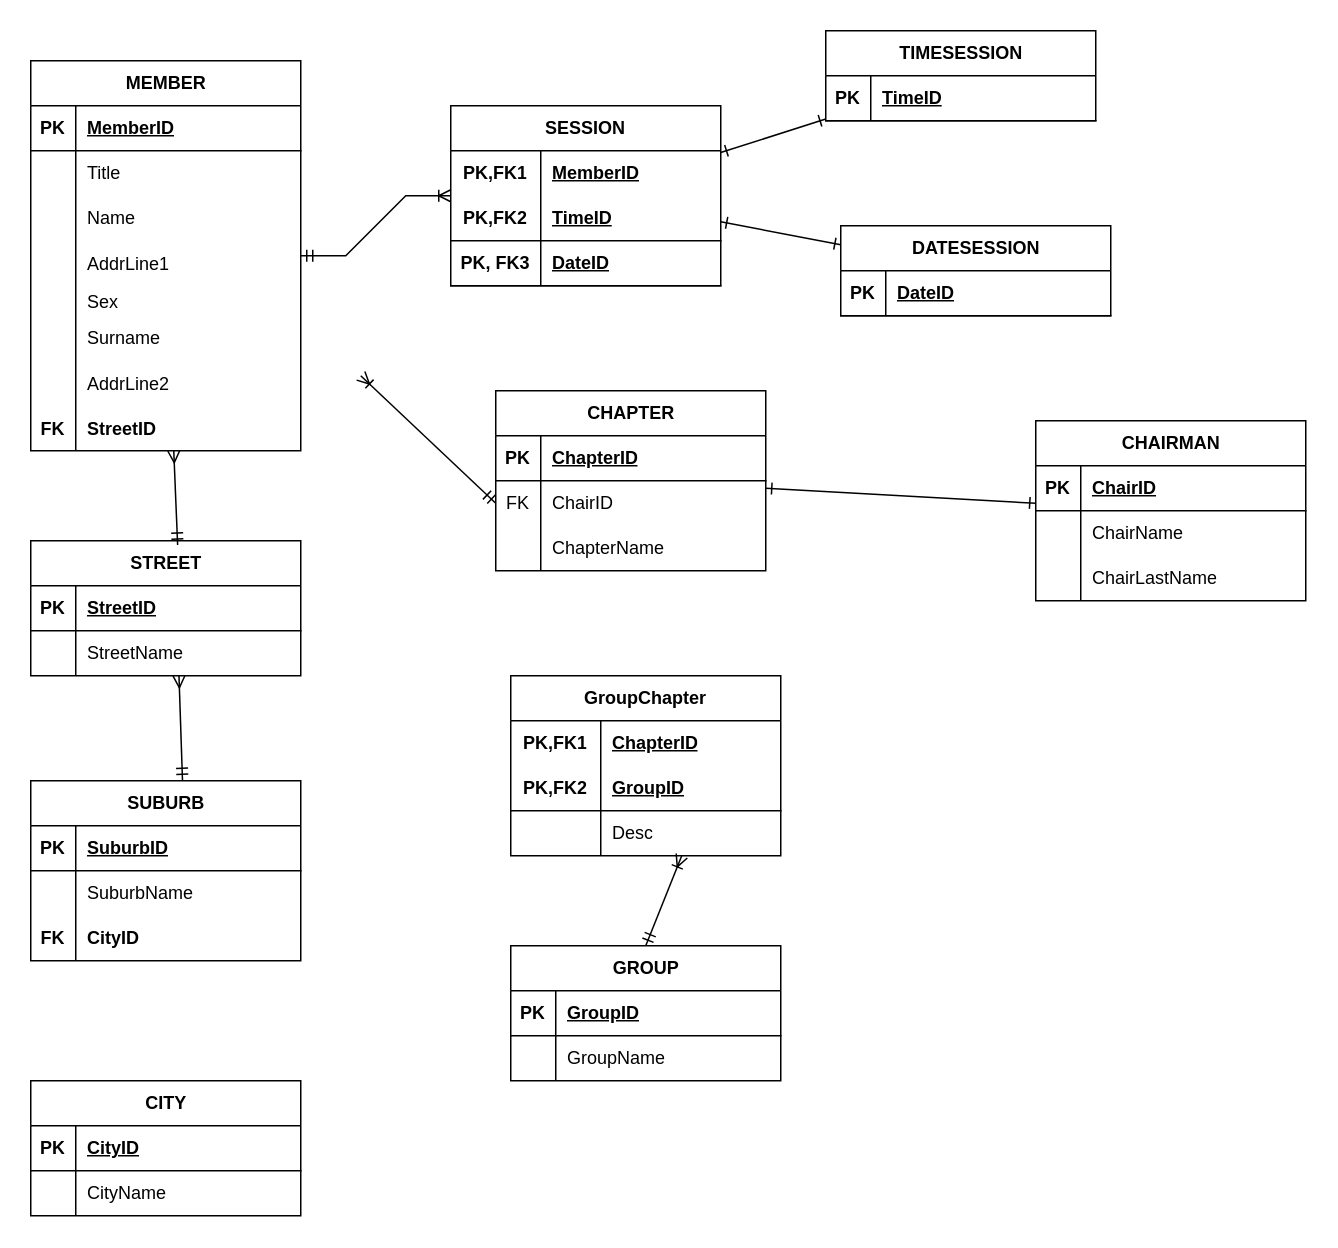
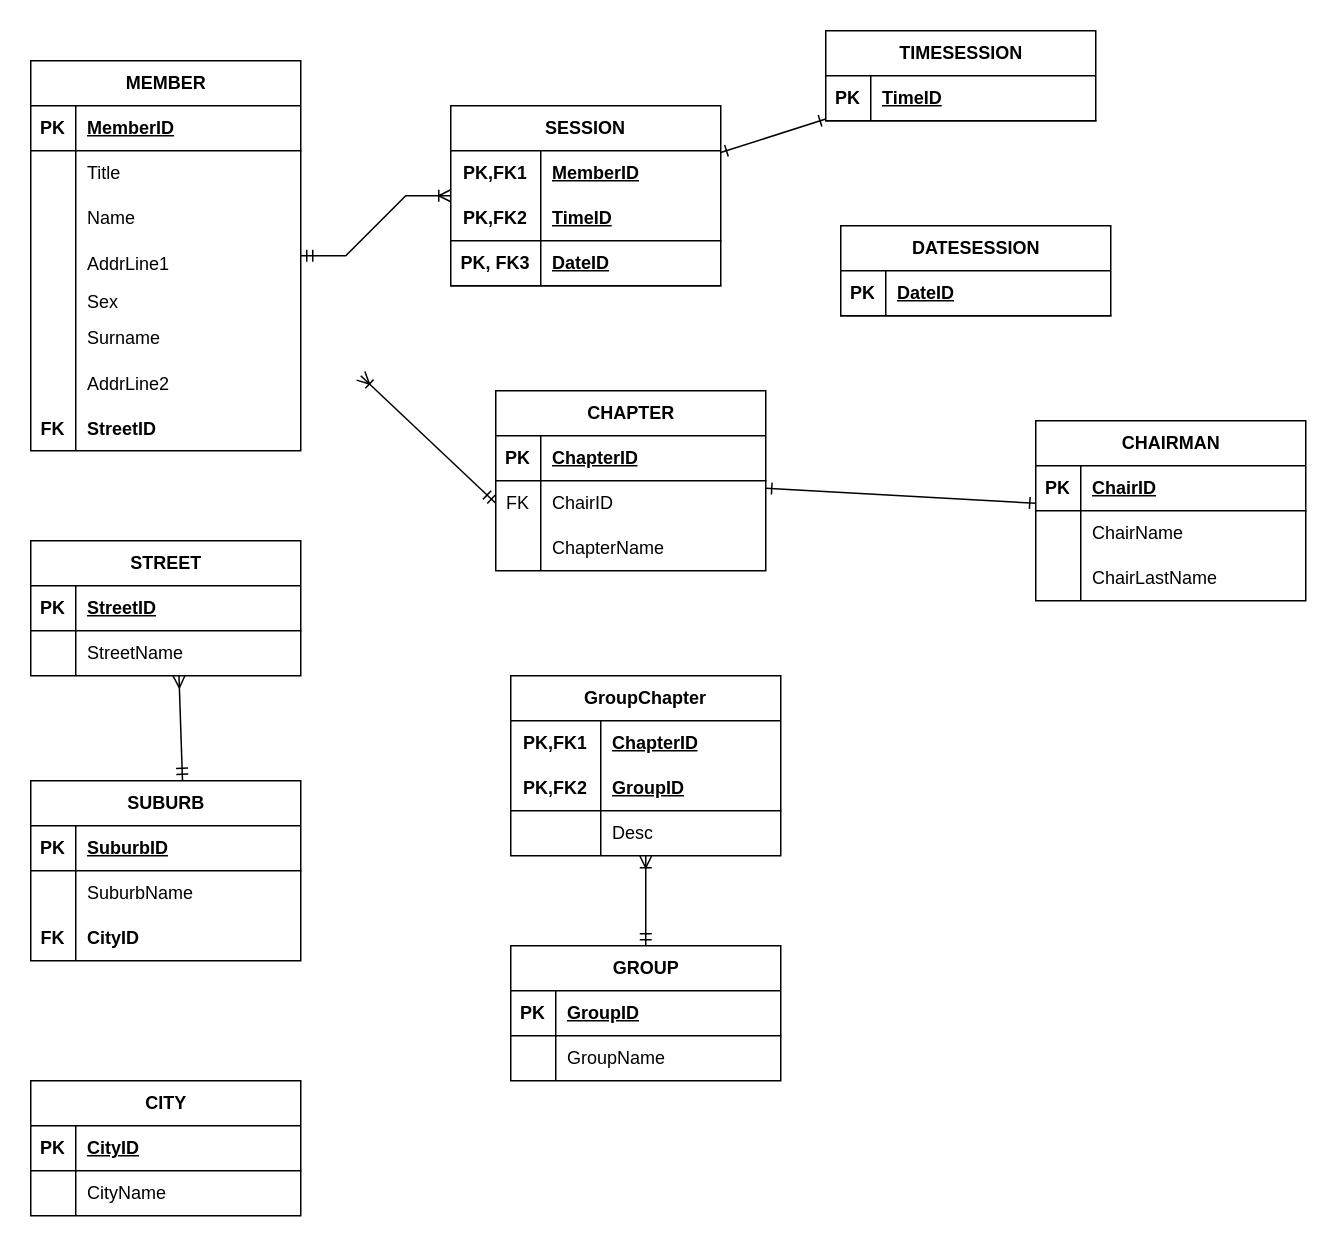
(782, 233) -> none
(176, 499) -> none
(663, 902) -> (646, 902)
